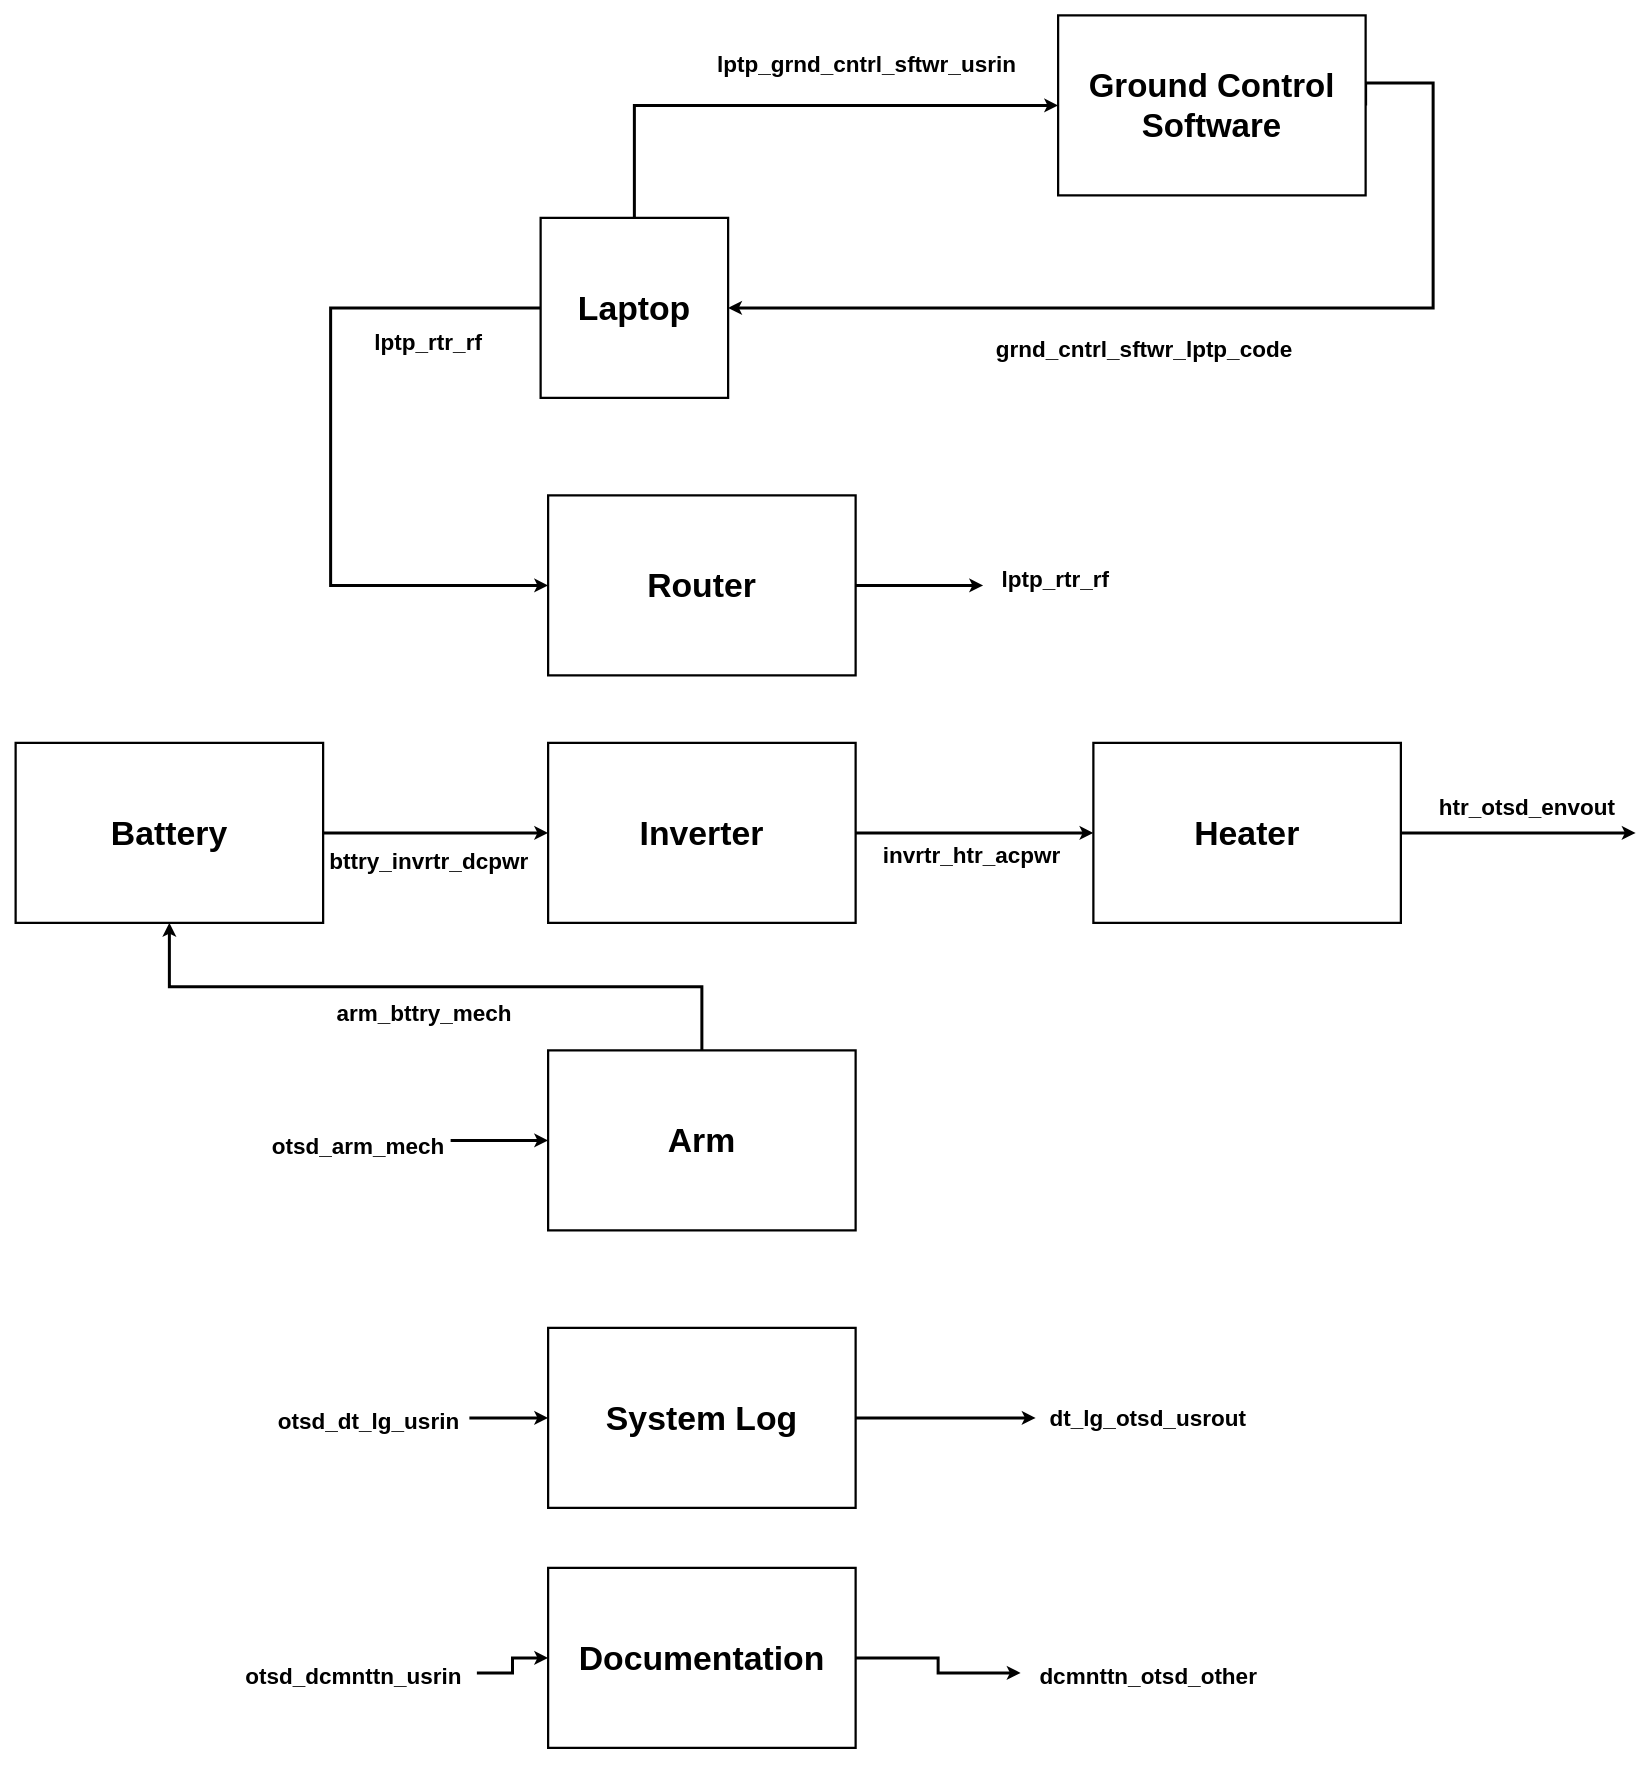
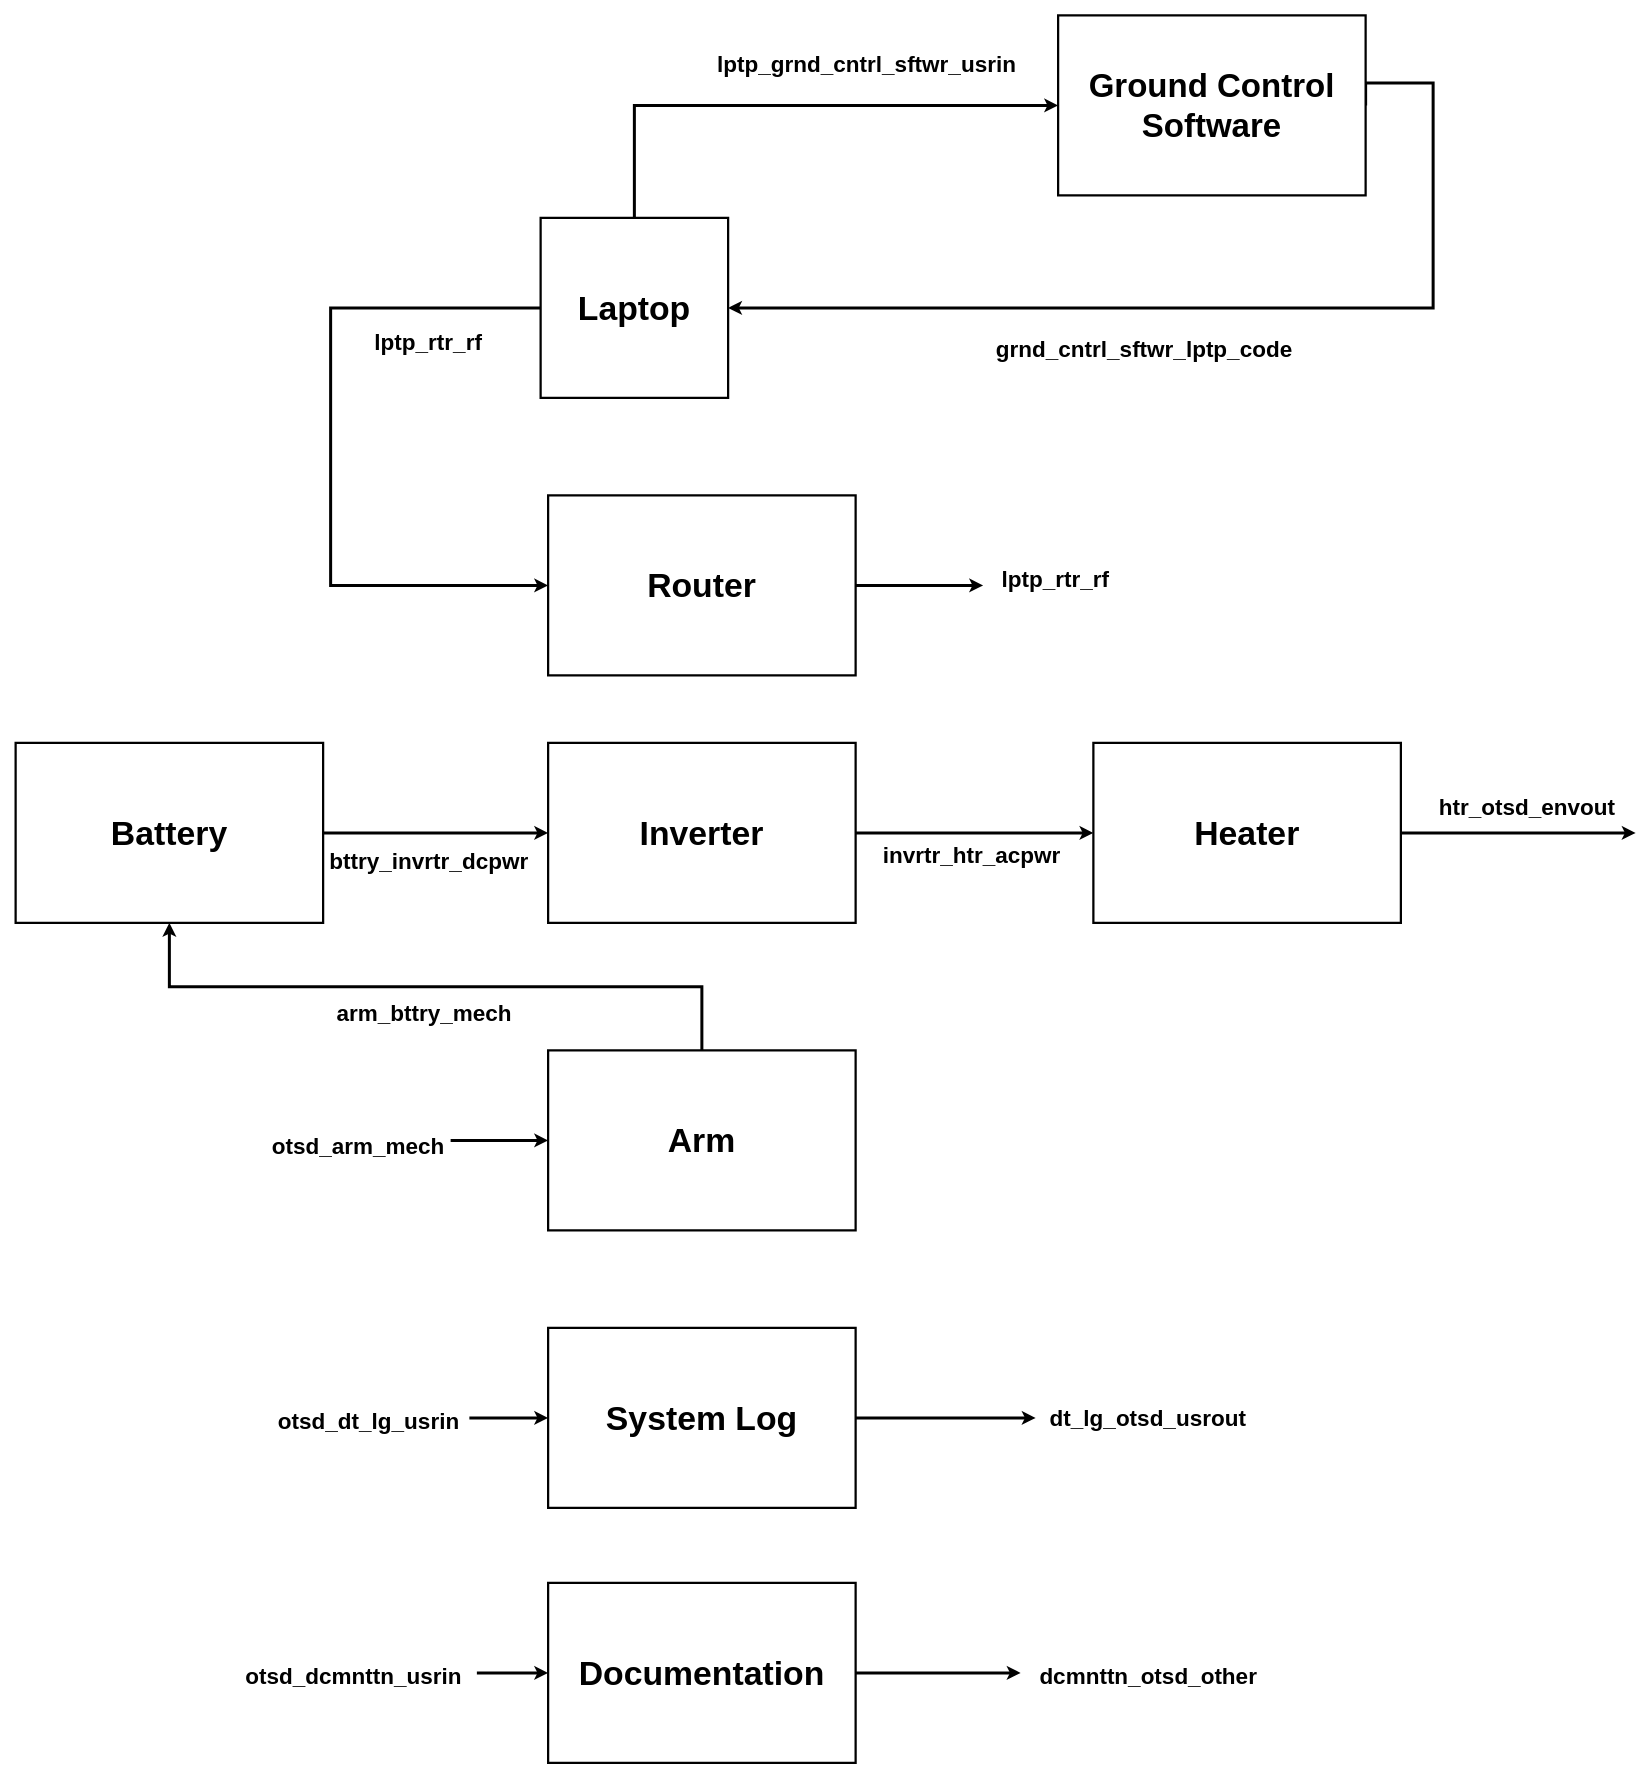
(702, 1658) -> (702, 1673)
